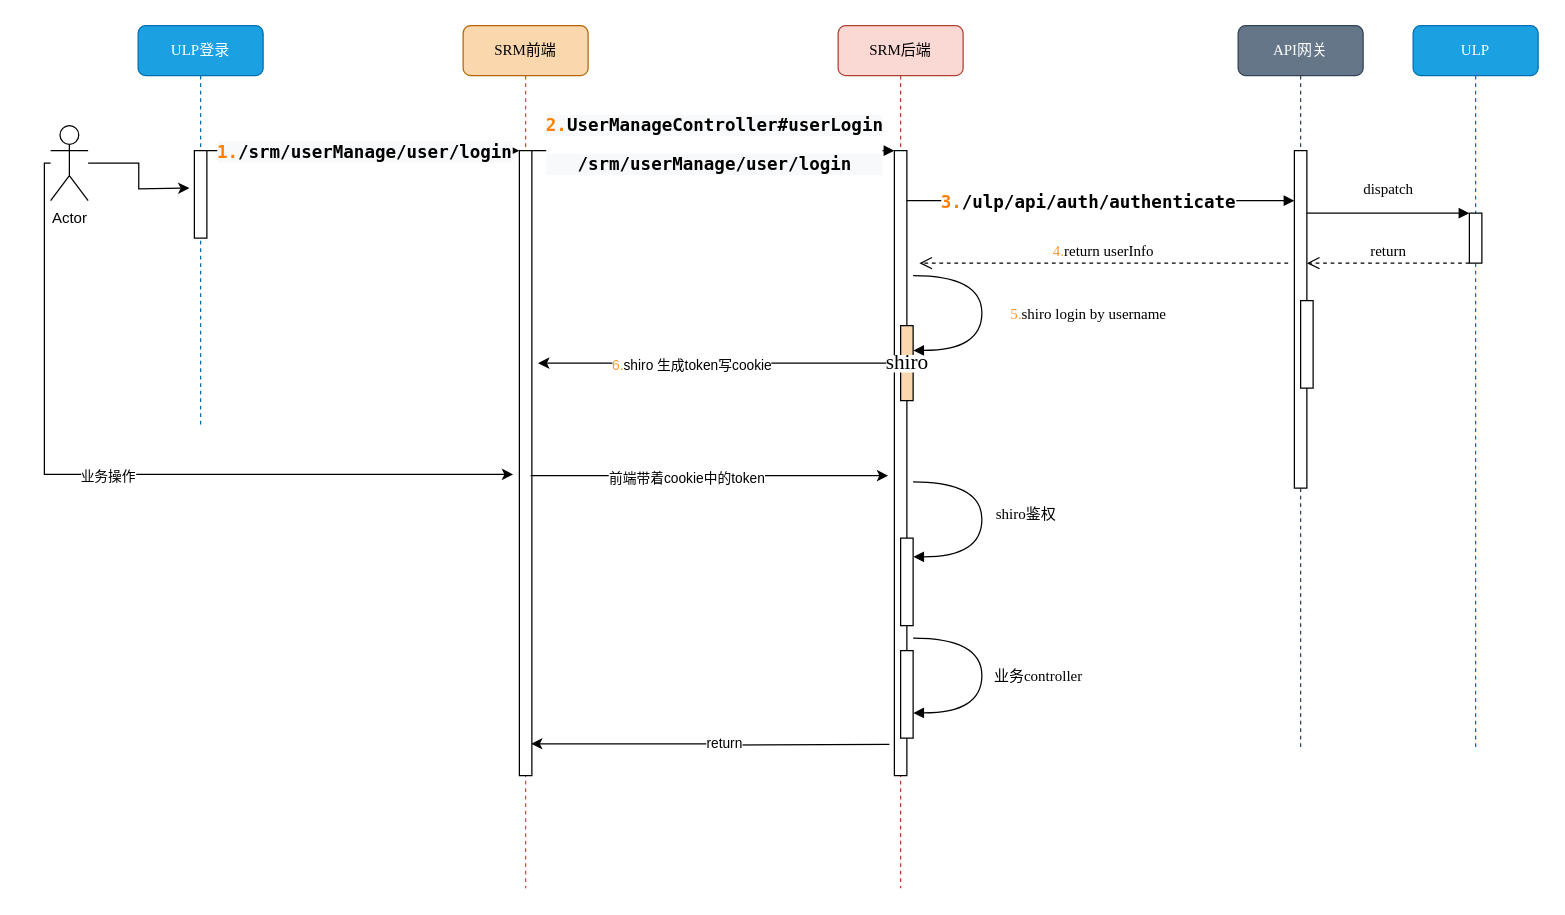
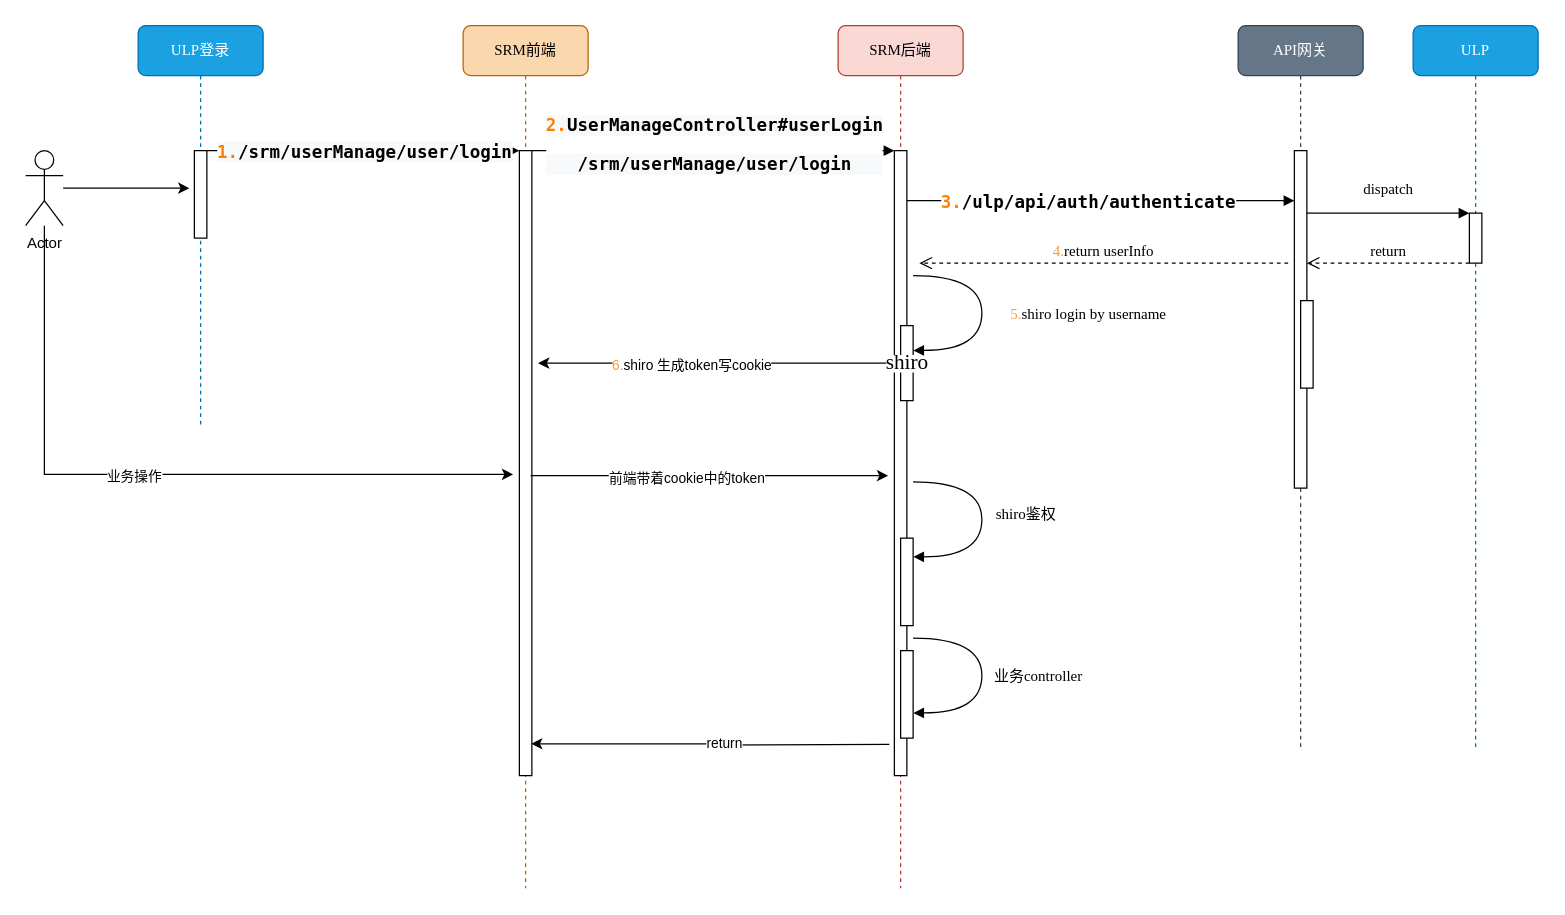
(69, 163) -> (44, 188)
(907, 363) -> (907, 363)
